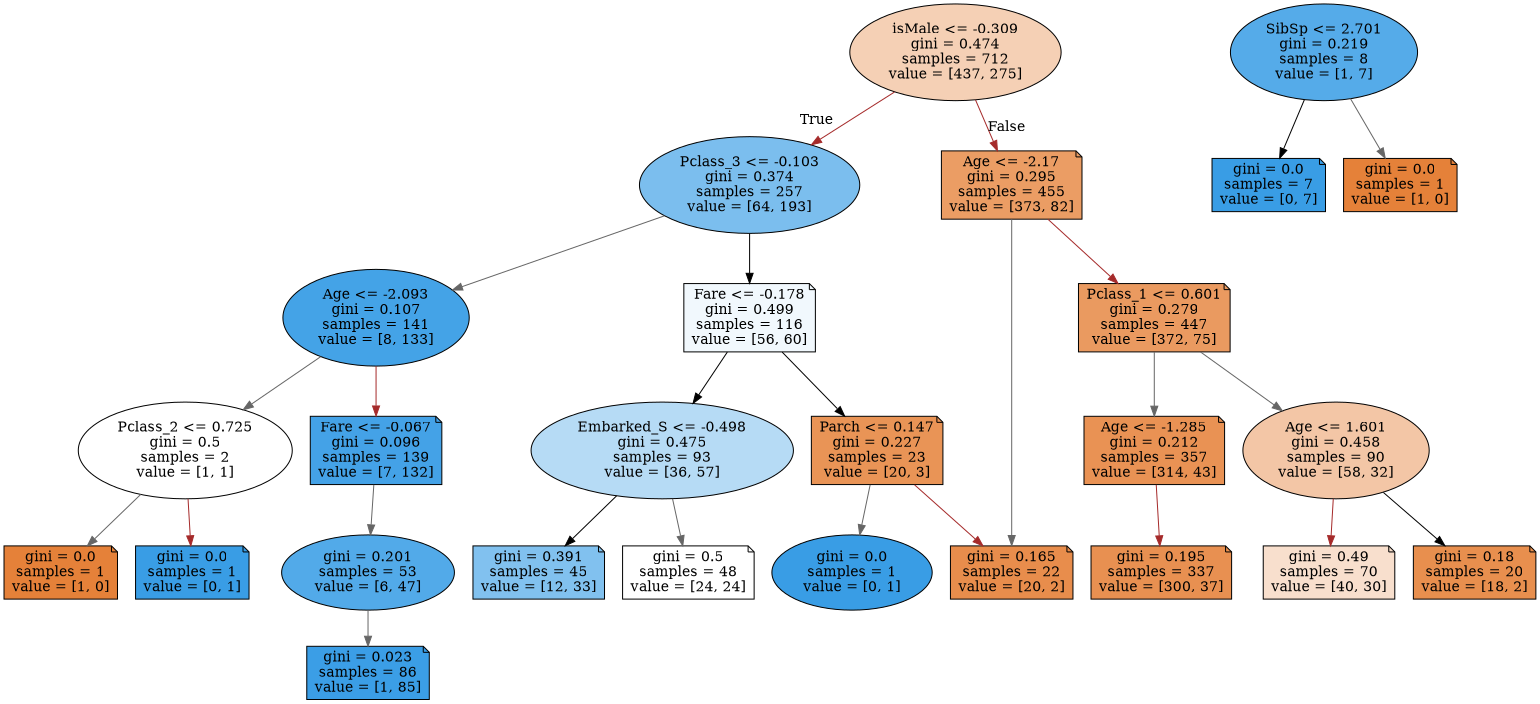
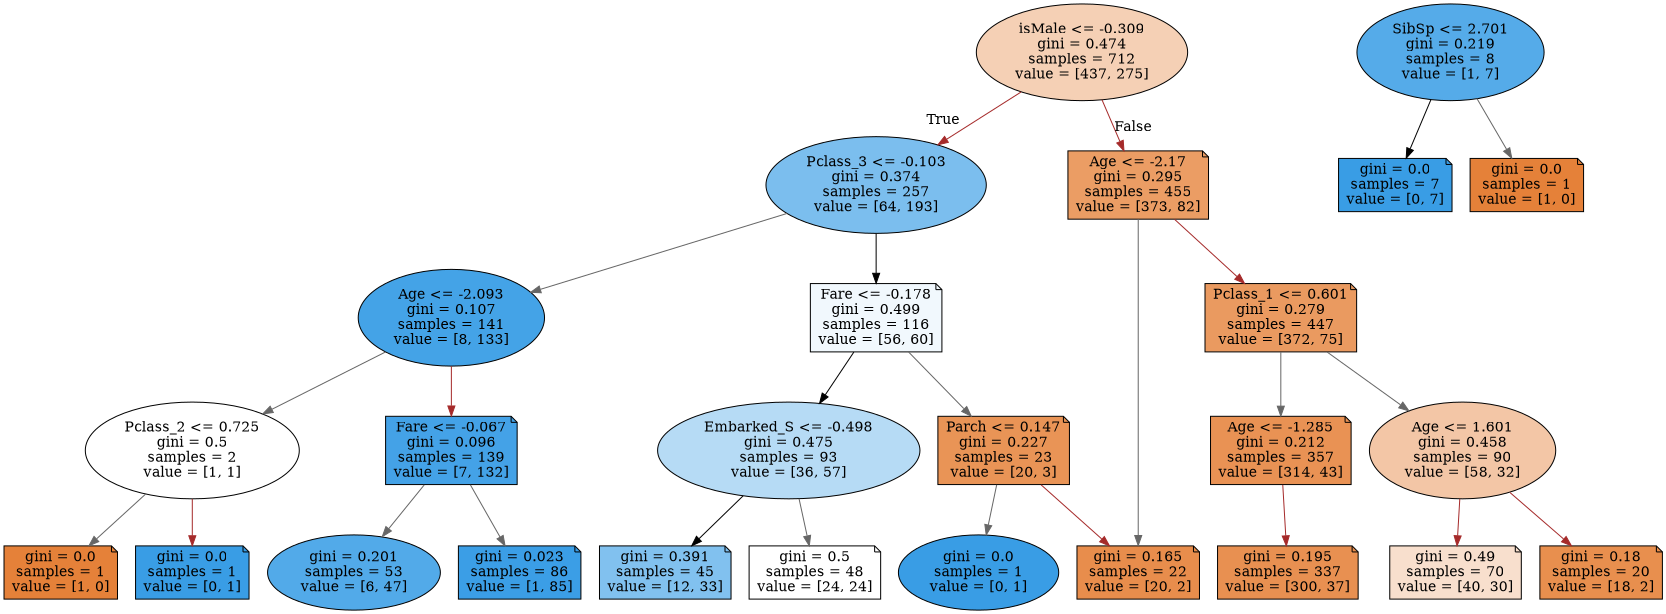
(810, 380) -> (936, 380)
(1410, 516) -> (1537, 516)
(368, 623) -> (485, 511)
